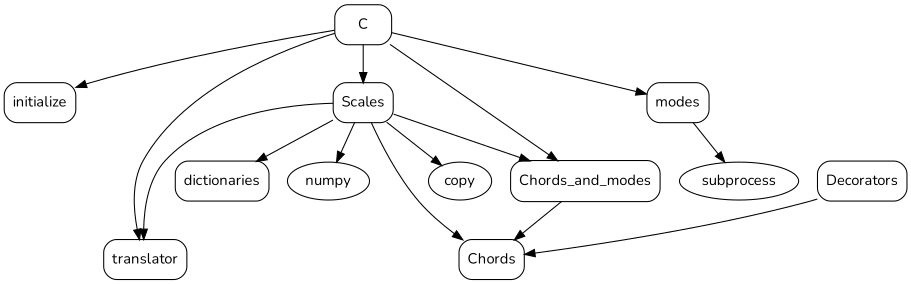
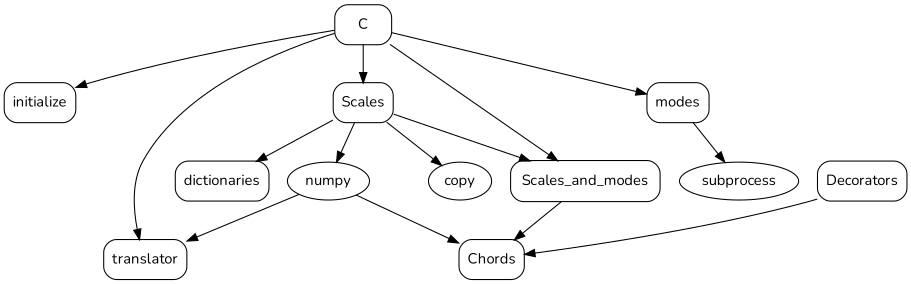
(209, 129) -> (248, 216)
(585, 181) -> (585, 181)
(405, 184) -> (403, 217)
